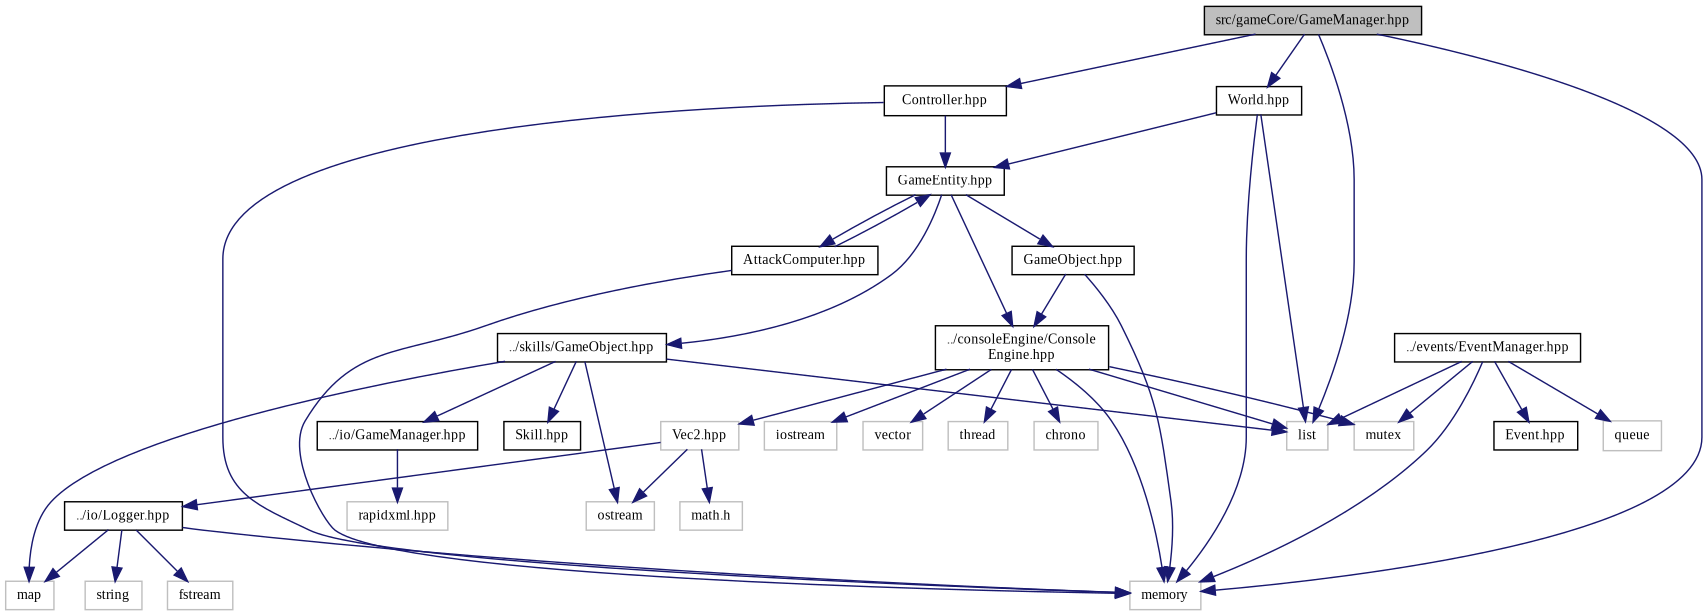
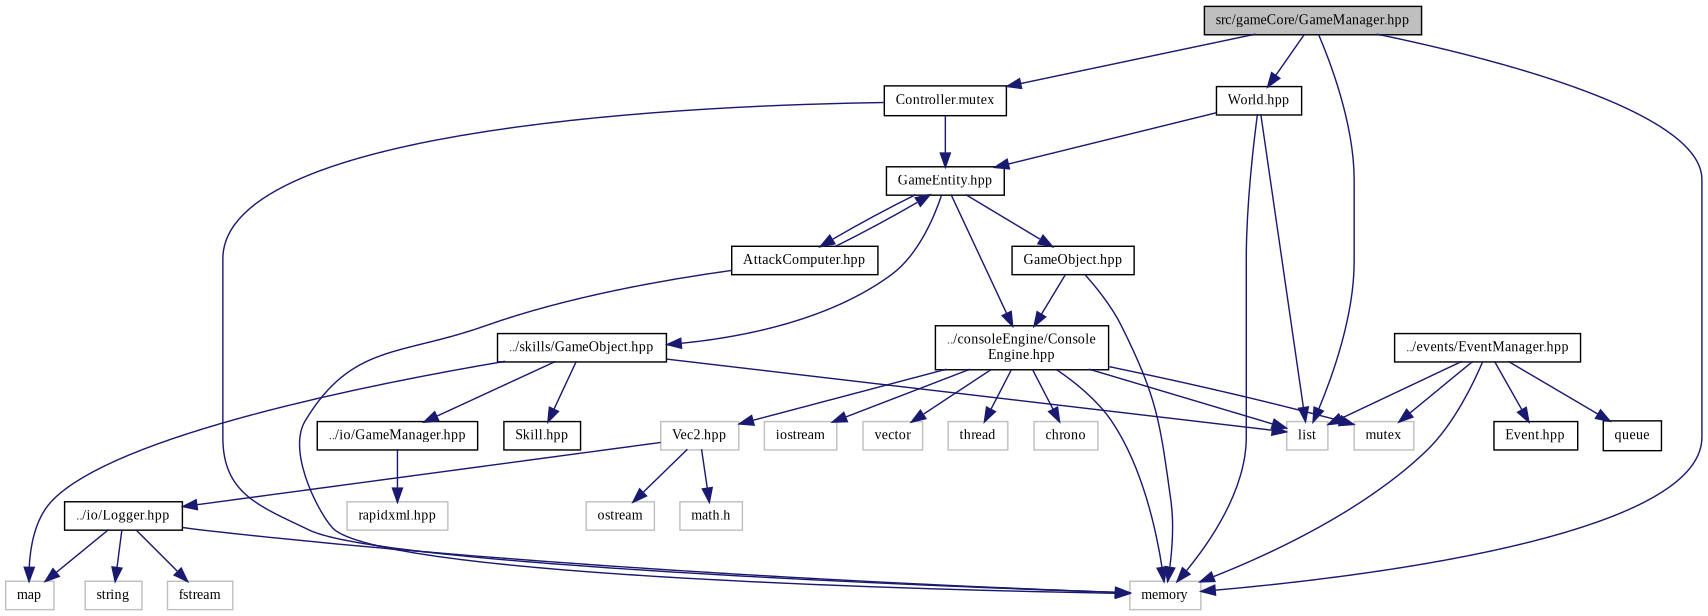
(945, 101) -> (945, 101)
(600, 425) -> none
(1632, 436) -> (1632, 436)
